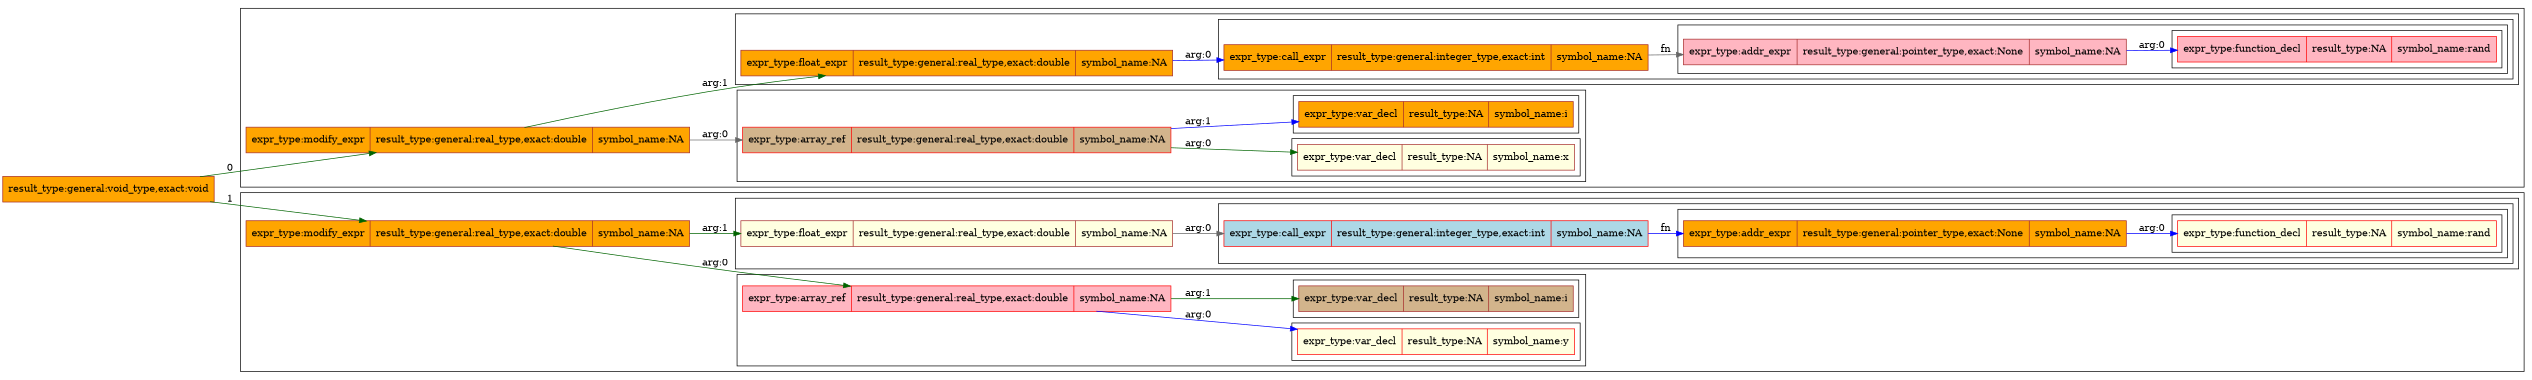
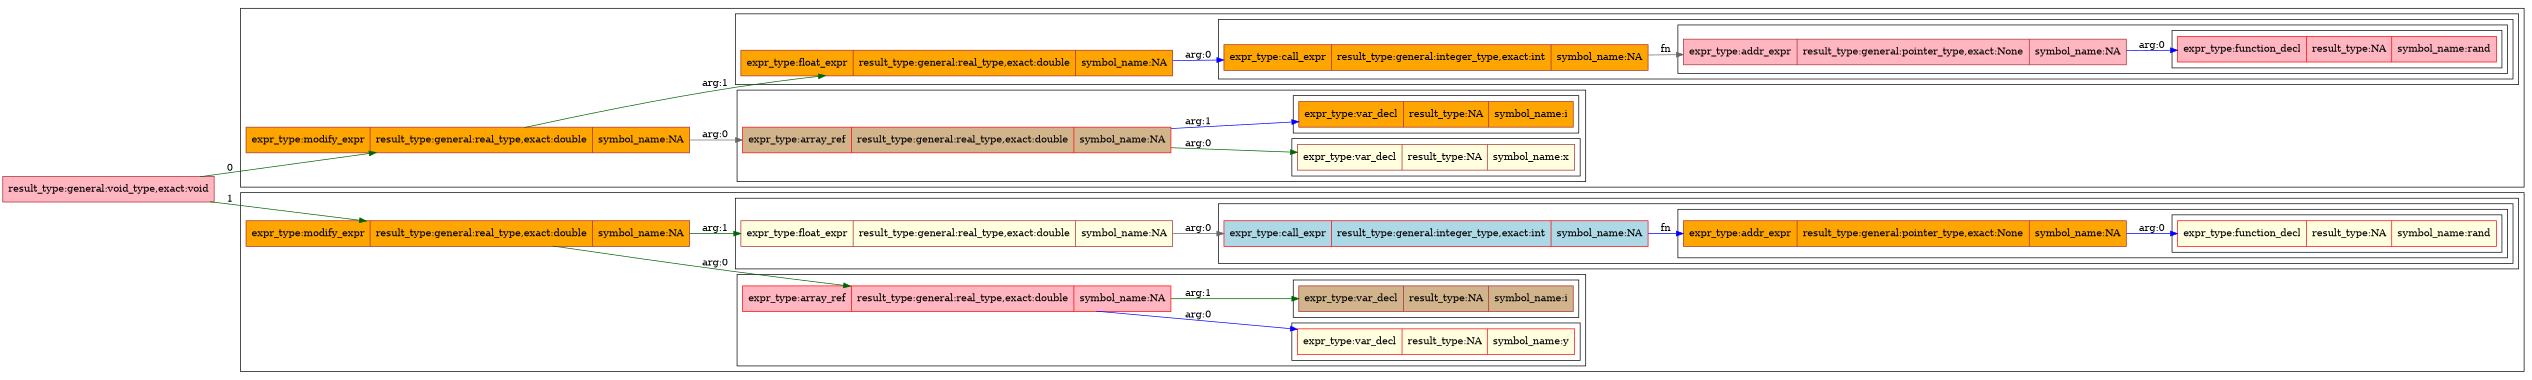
(108, 189) -> (108, 189)
